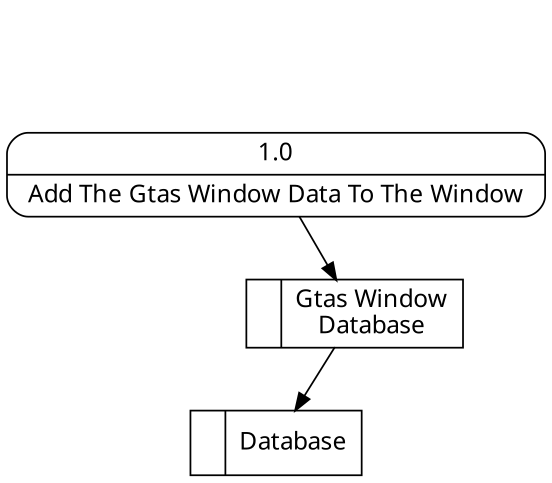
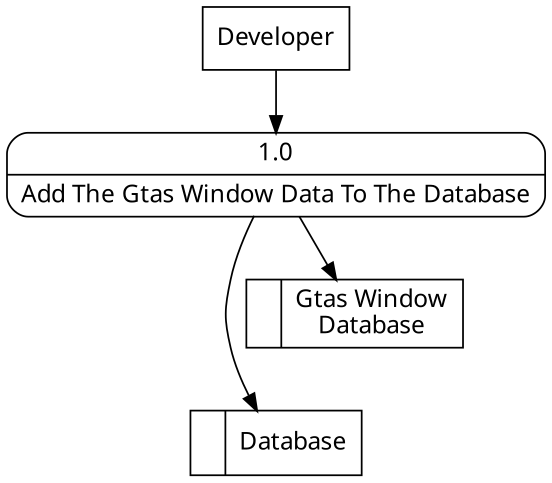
none -> (276, 38)
(276, 195) -> (276, 195)
(320, 372) -> (226, 305)
